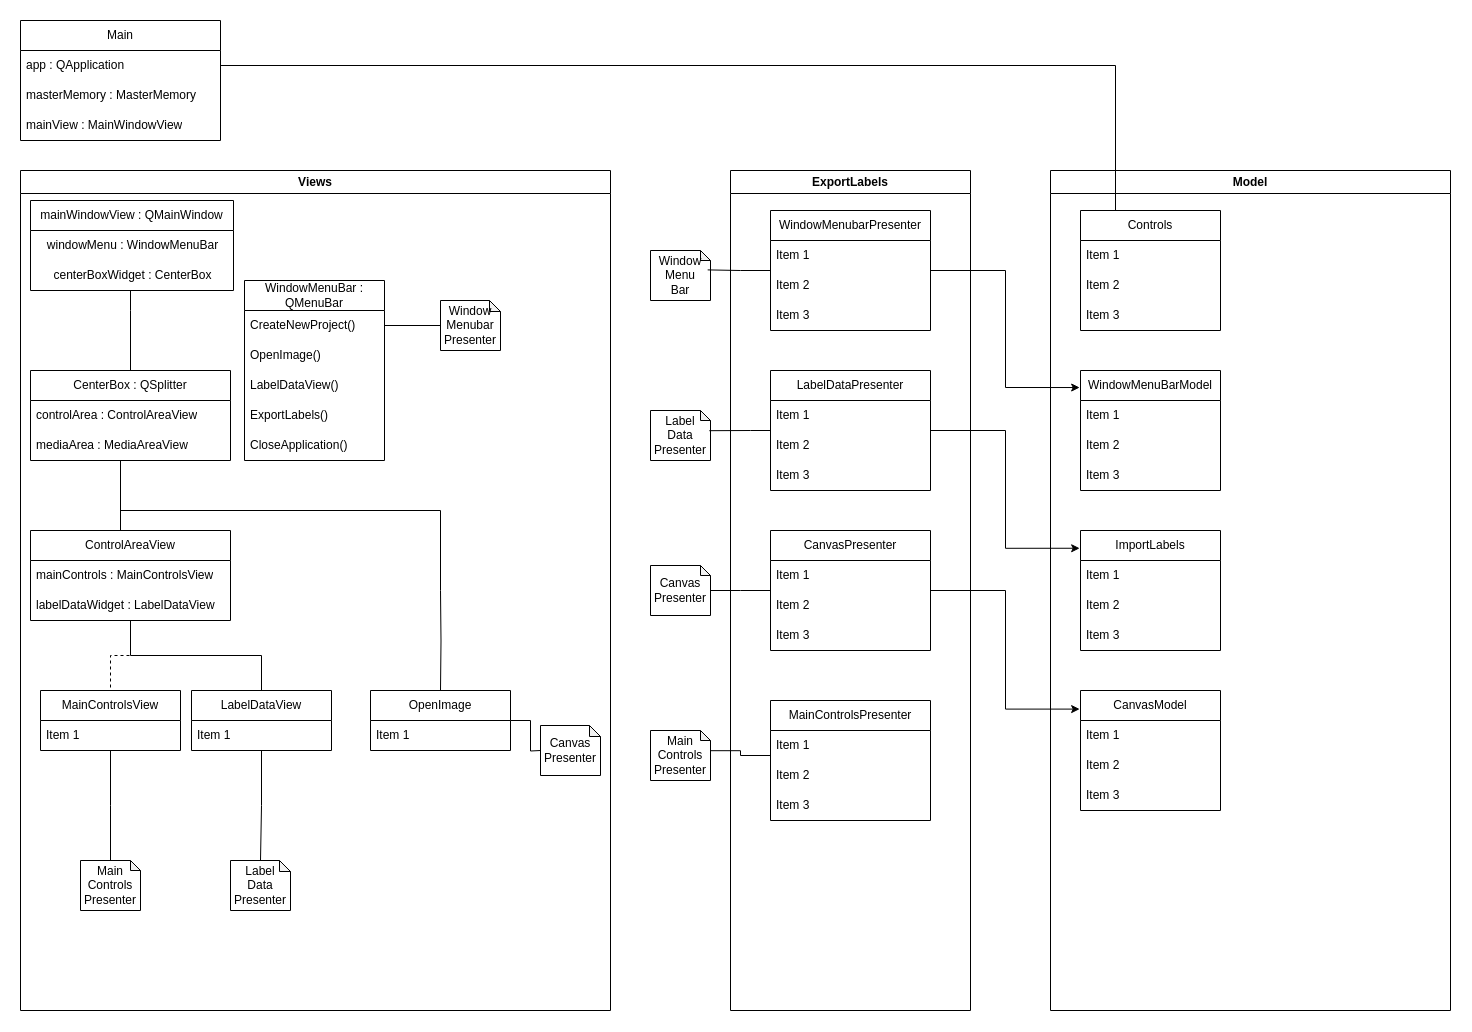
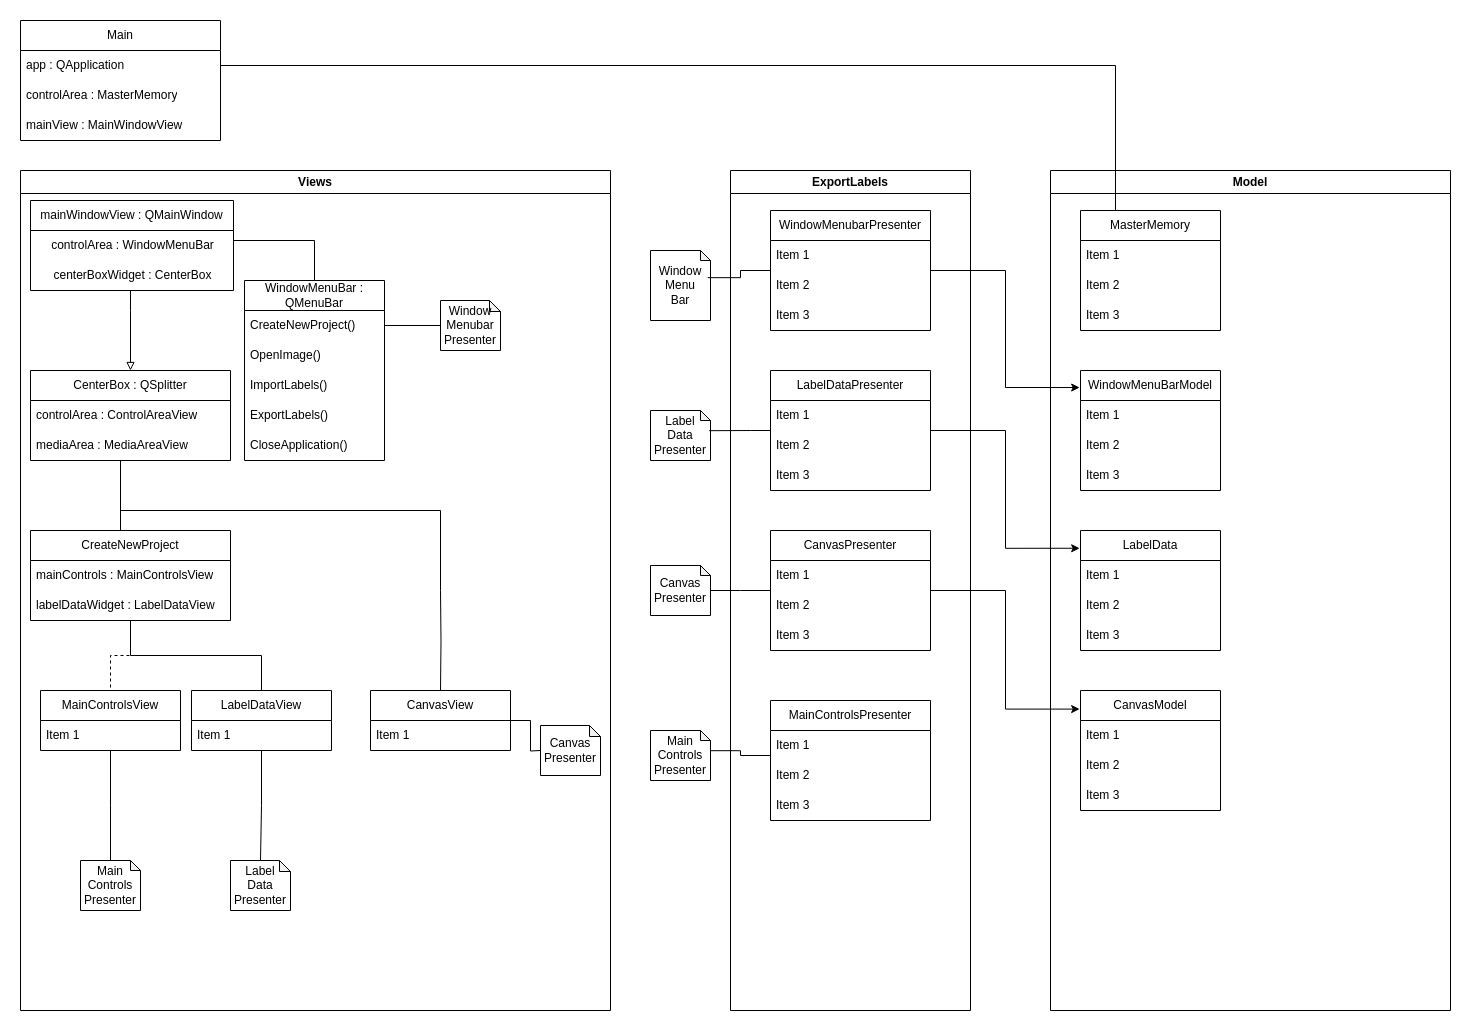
(113, 96) -> (108, 96)
(1151, 226) -> (1151, 226)
none -> (295, 241)
(133, 246) -> (133, 246)
(681, 276) -> (681, 286)
(131, 364) -> (131, 361)
(298, 386) -> (296, 386)
(131, 546) -> (131, 546)
(1151, 546) -> (1151, 546)
(441, 706) -> (441, 706)
